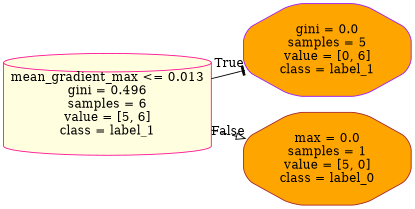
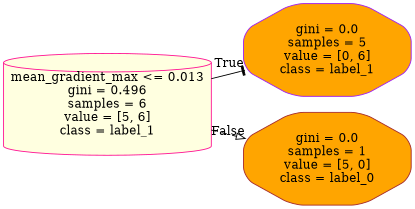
(327, 159) -> (327, 159)
